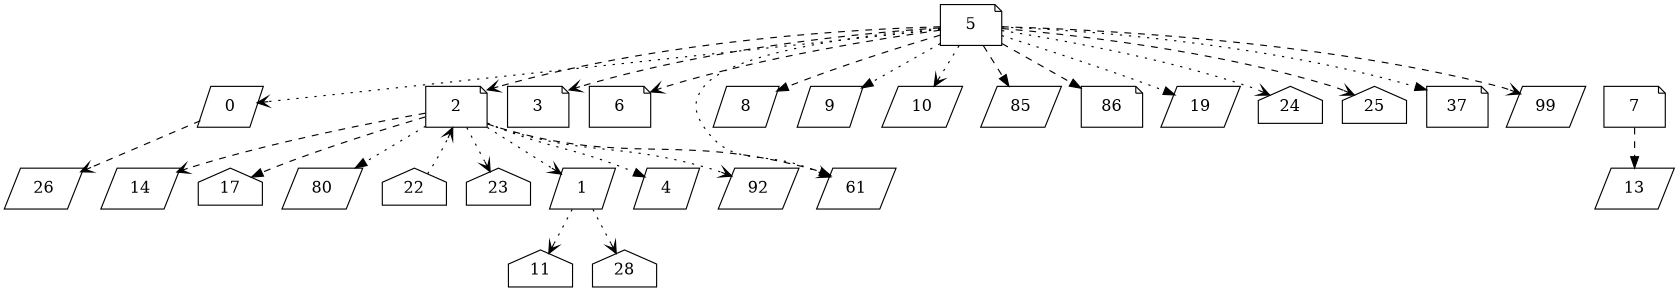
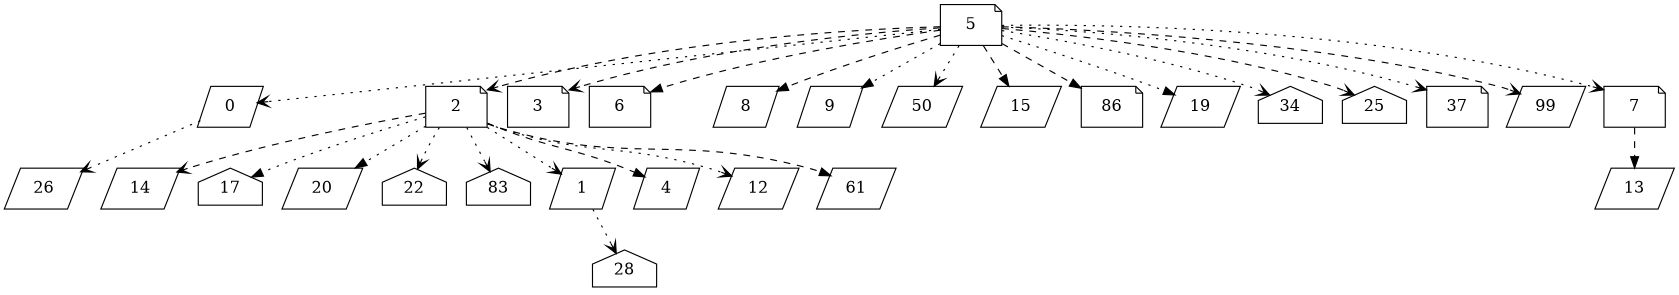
(1252, 51) -> (1252, 51)
(800, 54) -> (800, 54)
(708, 83) -> (1299, 37)
(922, 107) -> (922, 107)
(1021, 107) -> (1021, 107)
(1290, 107) -> (1290, 107)
(343, 143) -> (343, 143)
(146, 144) -> (146, 144)
(583, 154) -> (583, 154)
(438, 156) -> (430, 143)
(322, 189) -> (322, 189)
(498, 189) -> (498, 189)
(759, 189) -> (759, 189)
(540, 270) -> none
